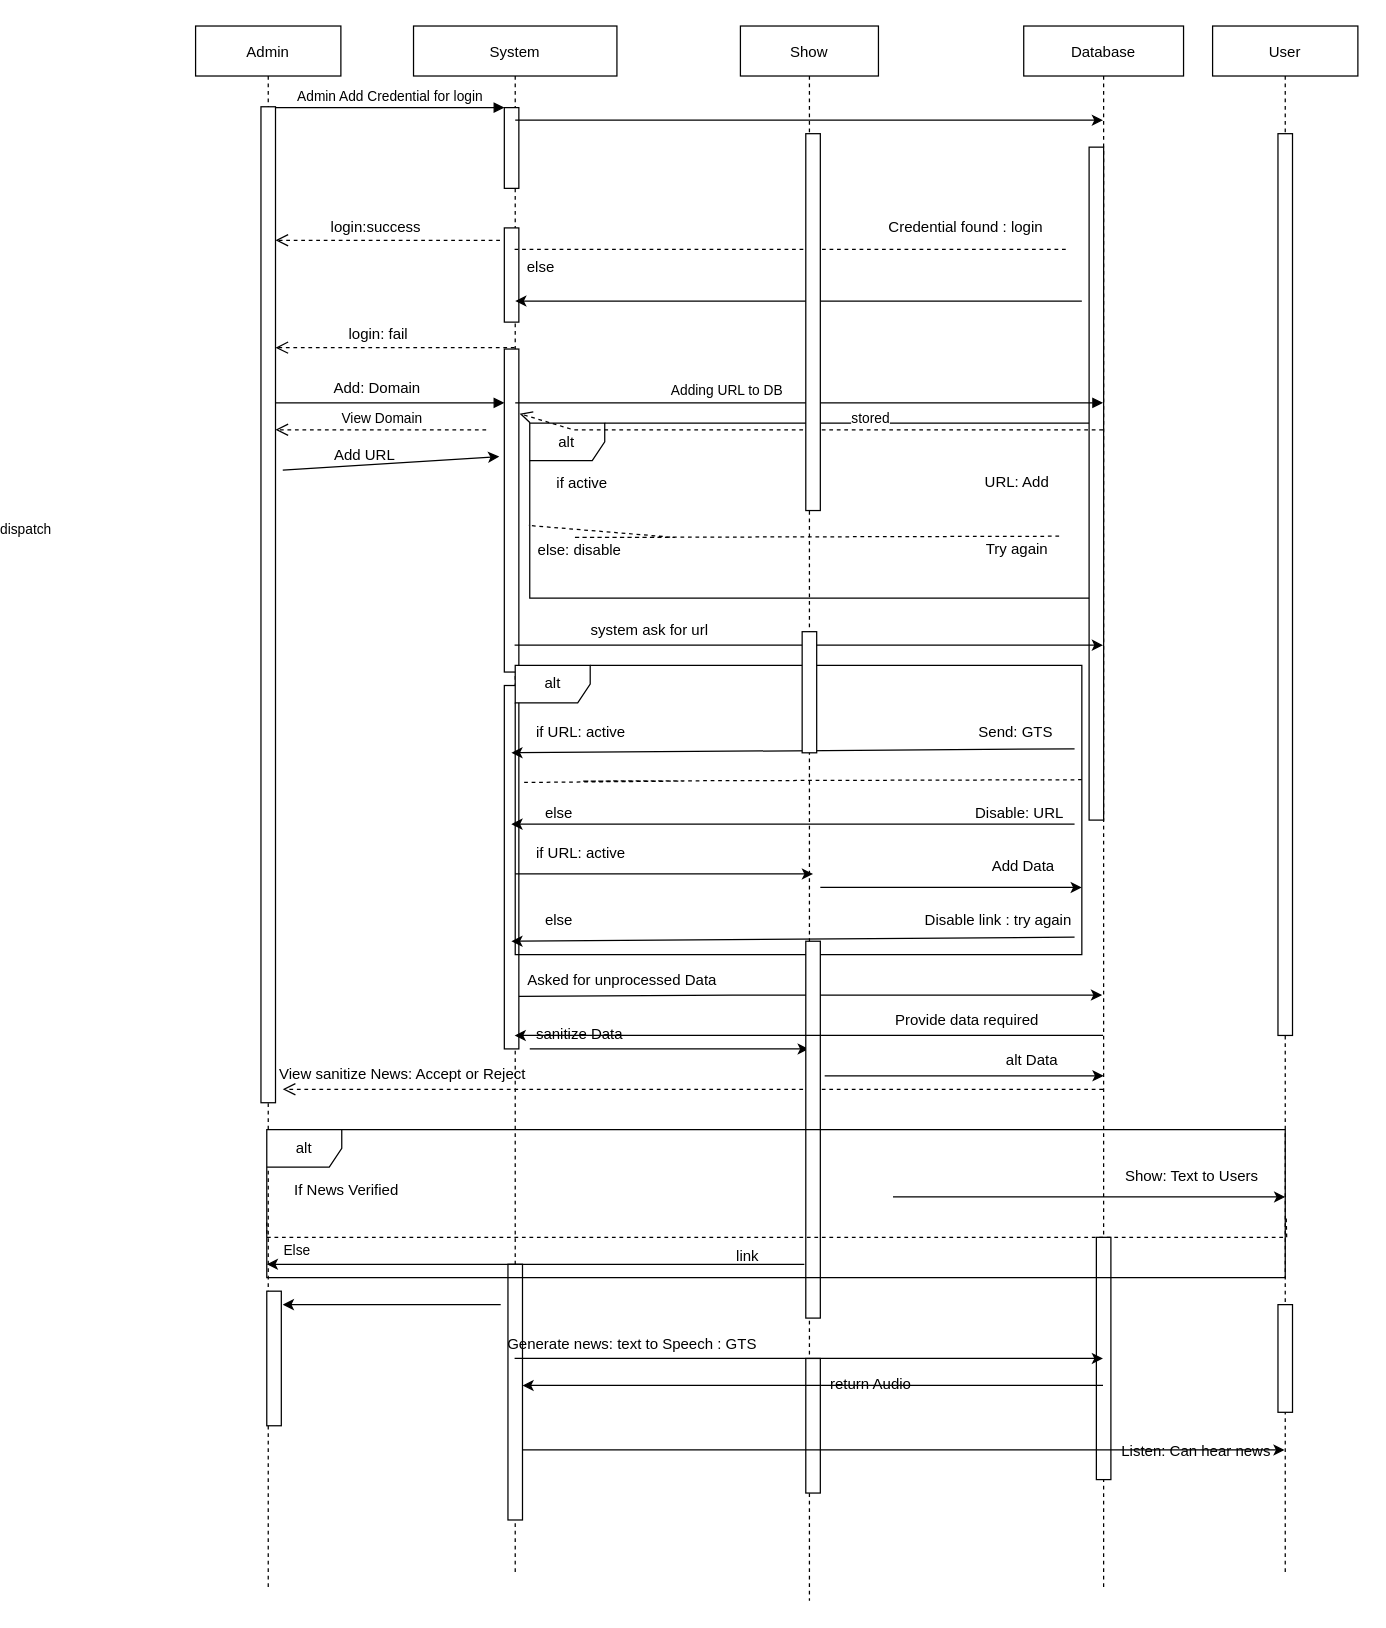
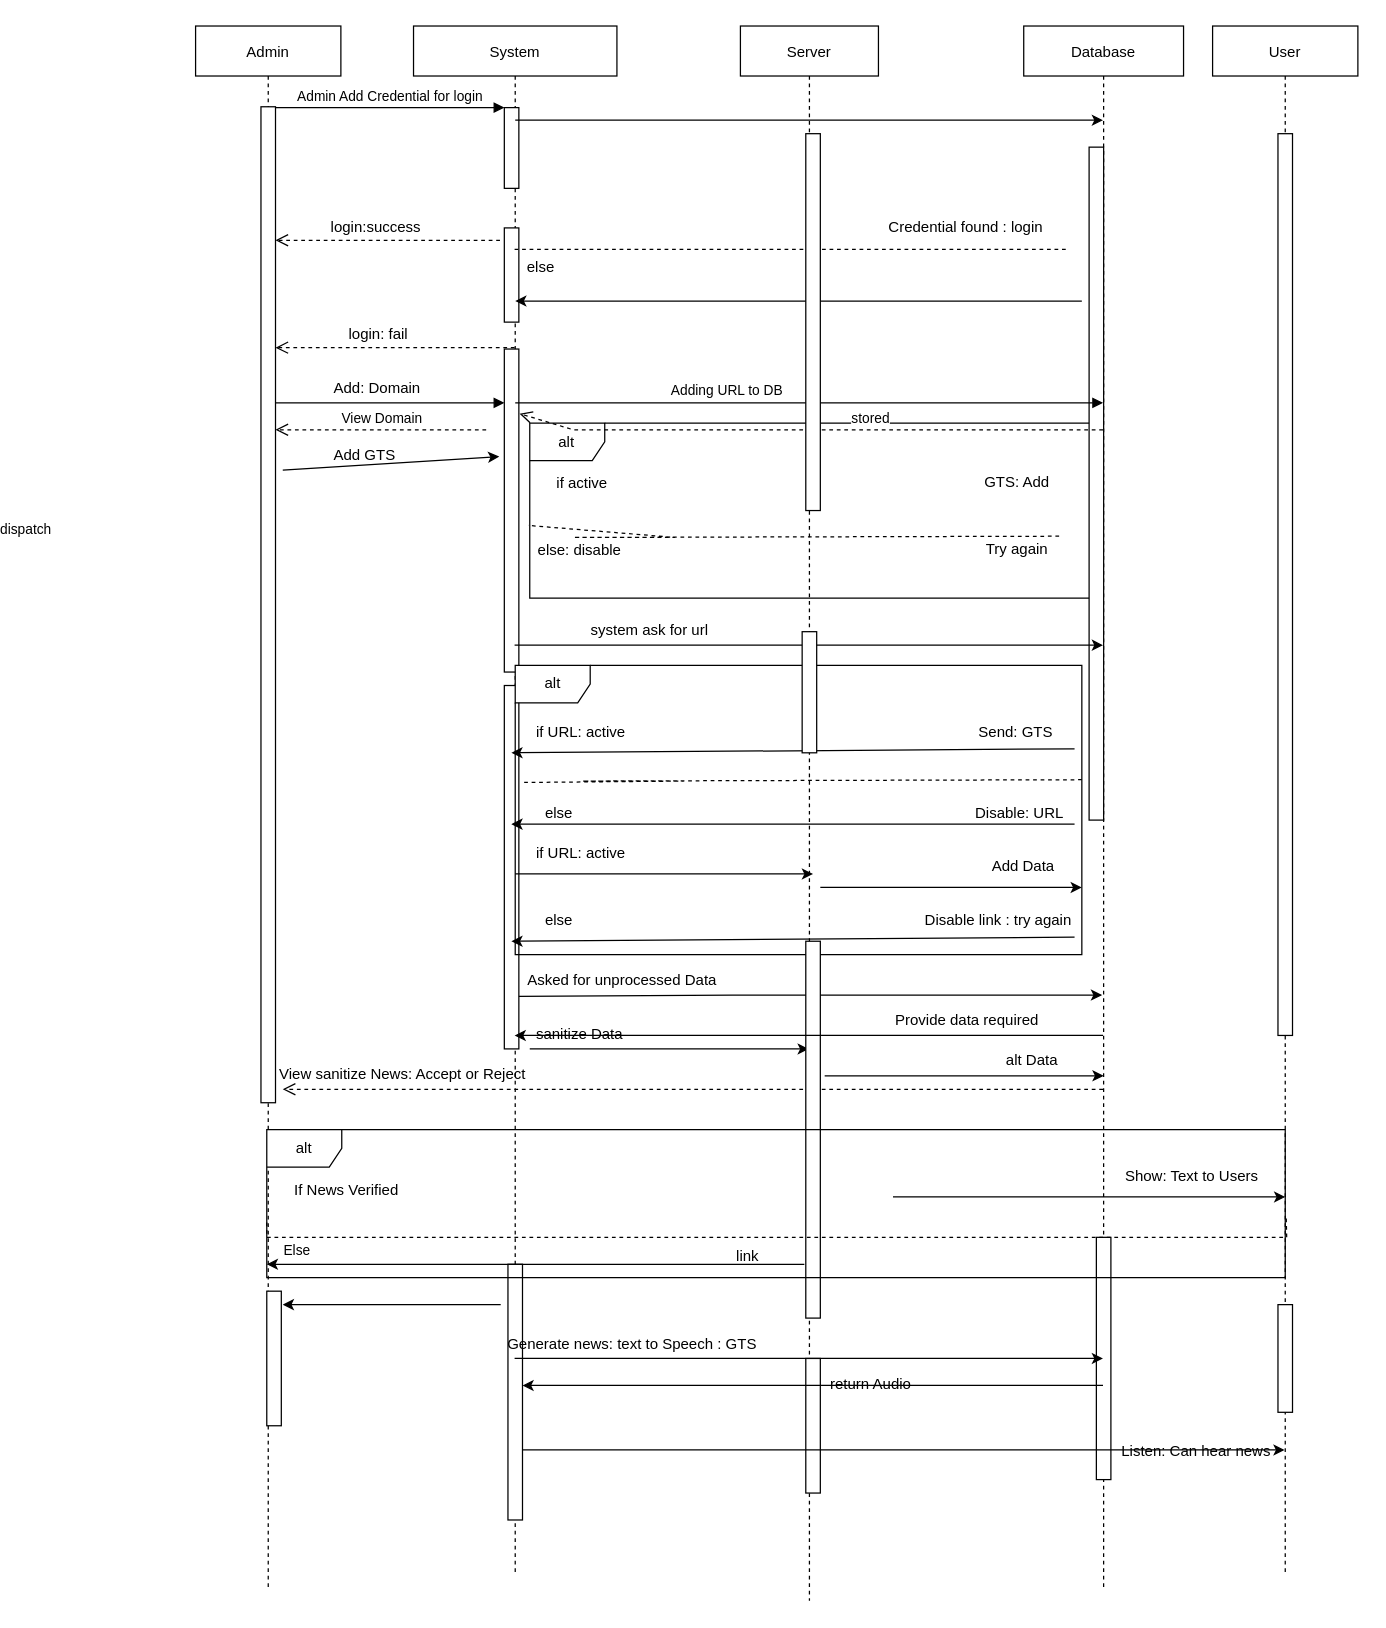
(809, 51) -> (809, 51)
(365, 456) -> (365, 456)
(1018, 482) -> (1018, 482)
